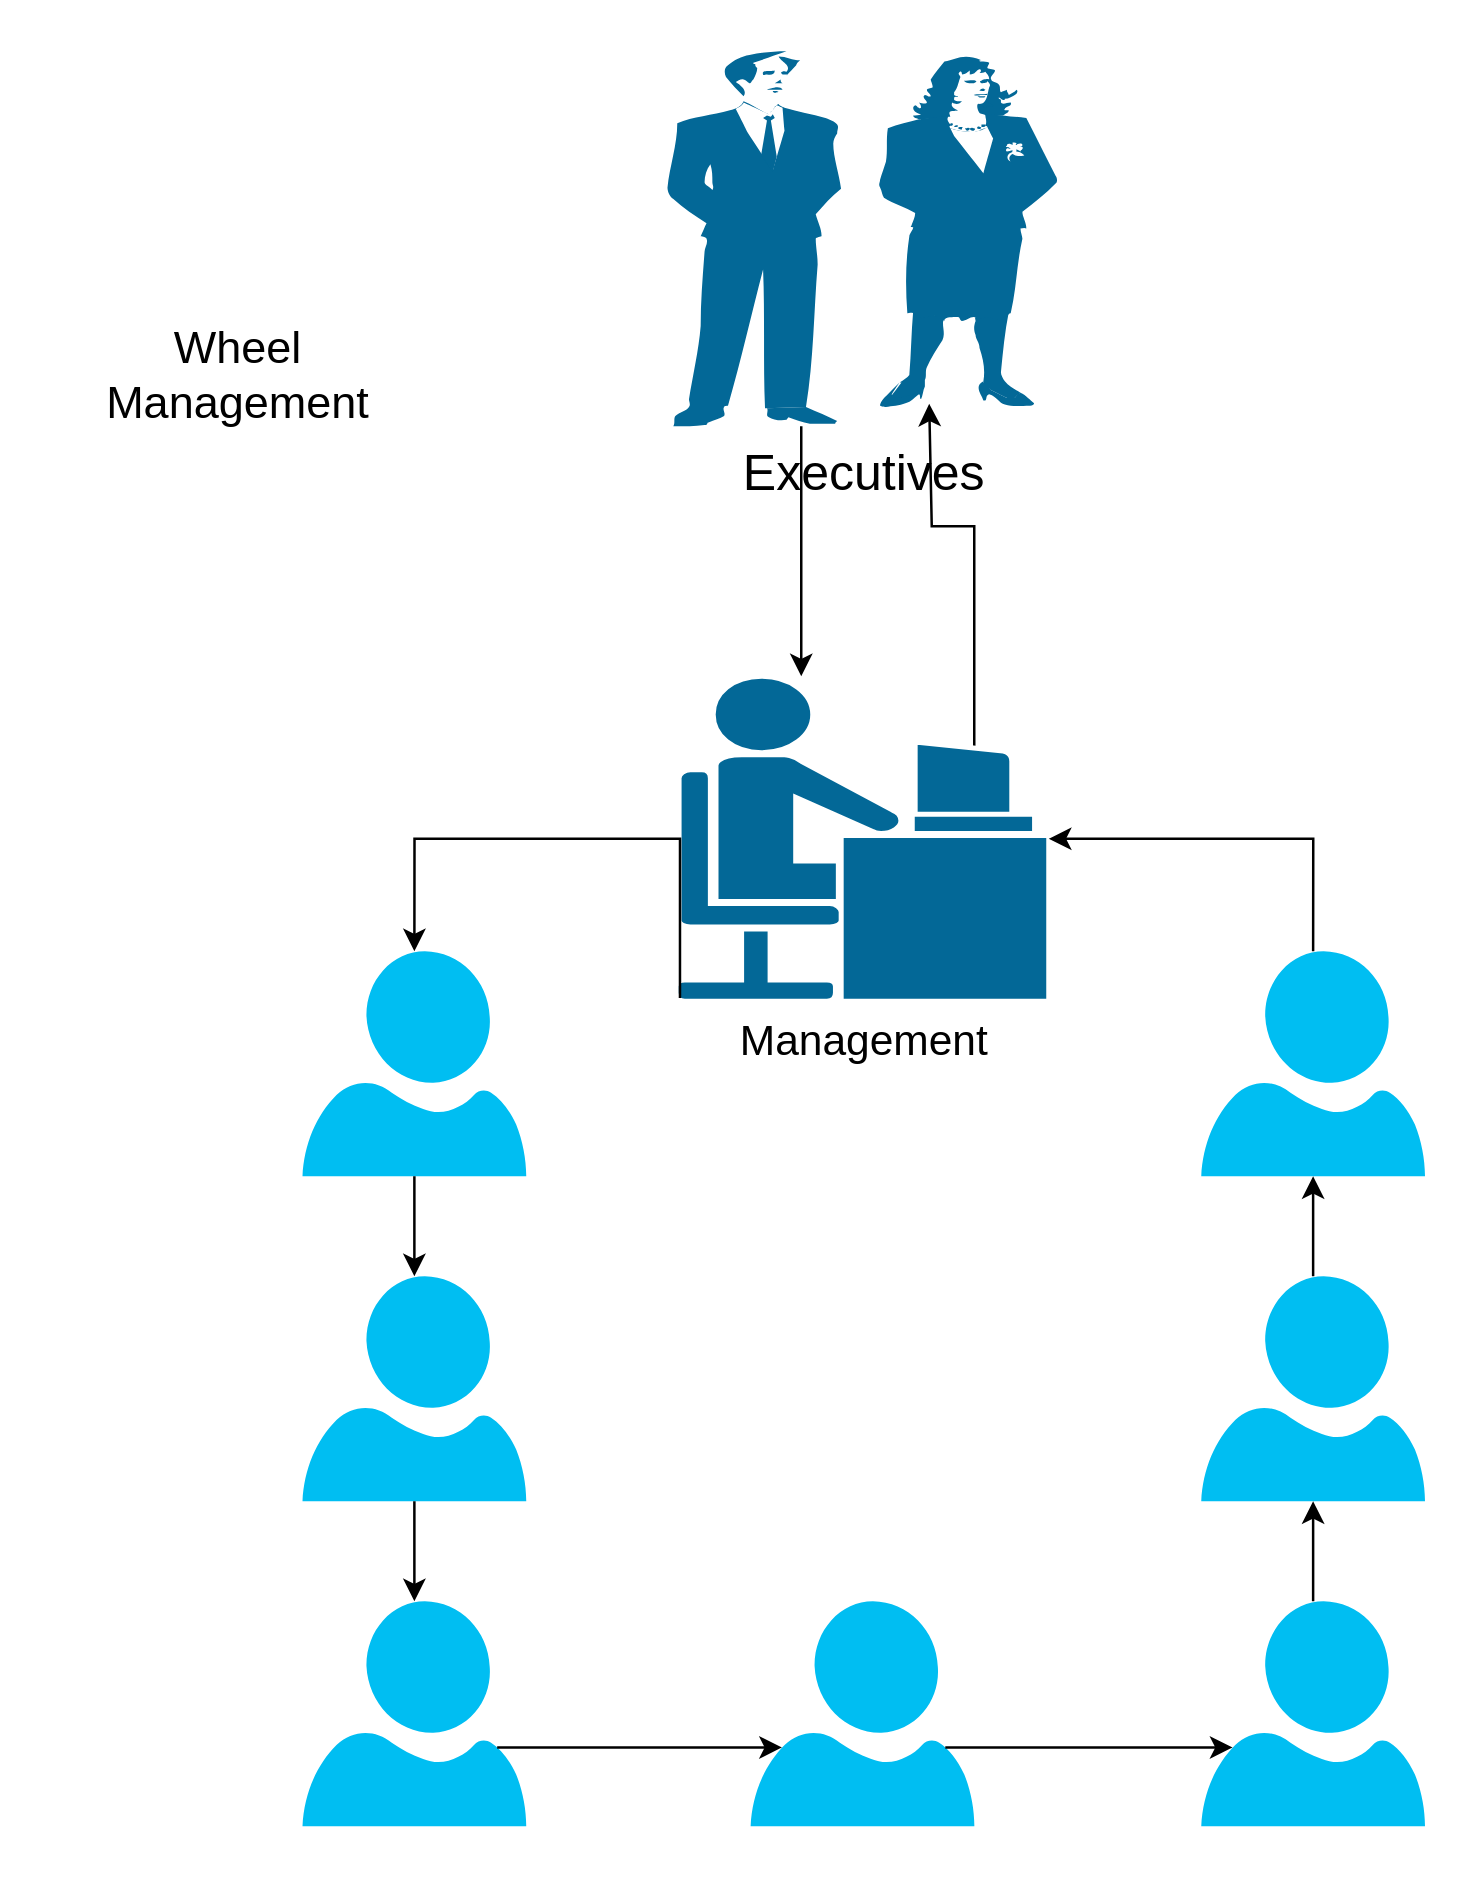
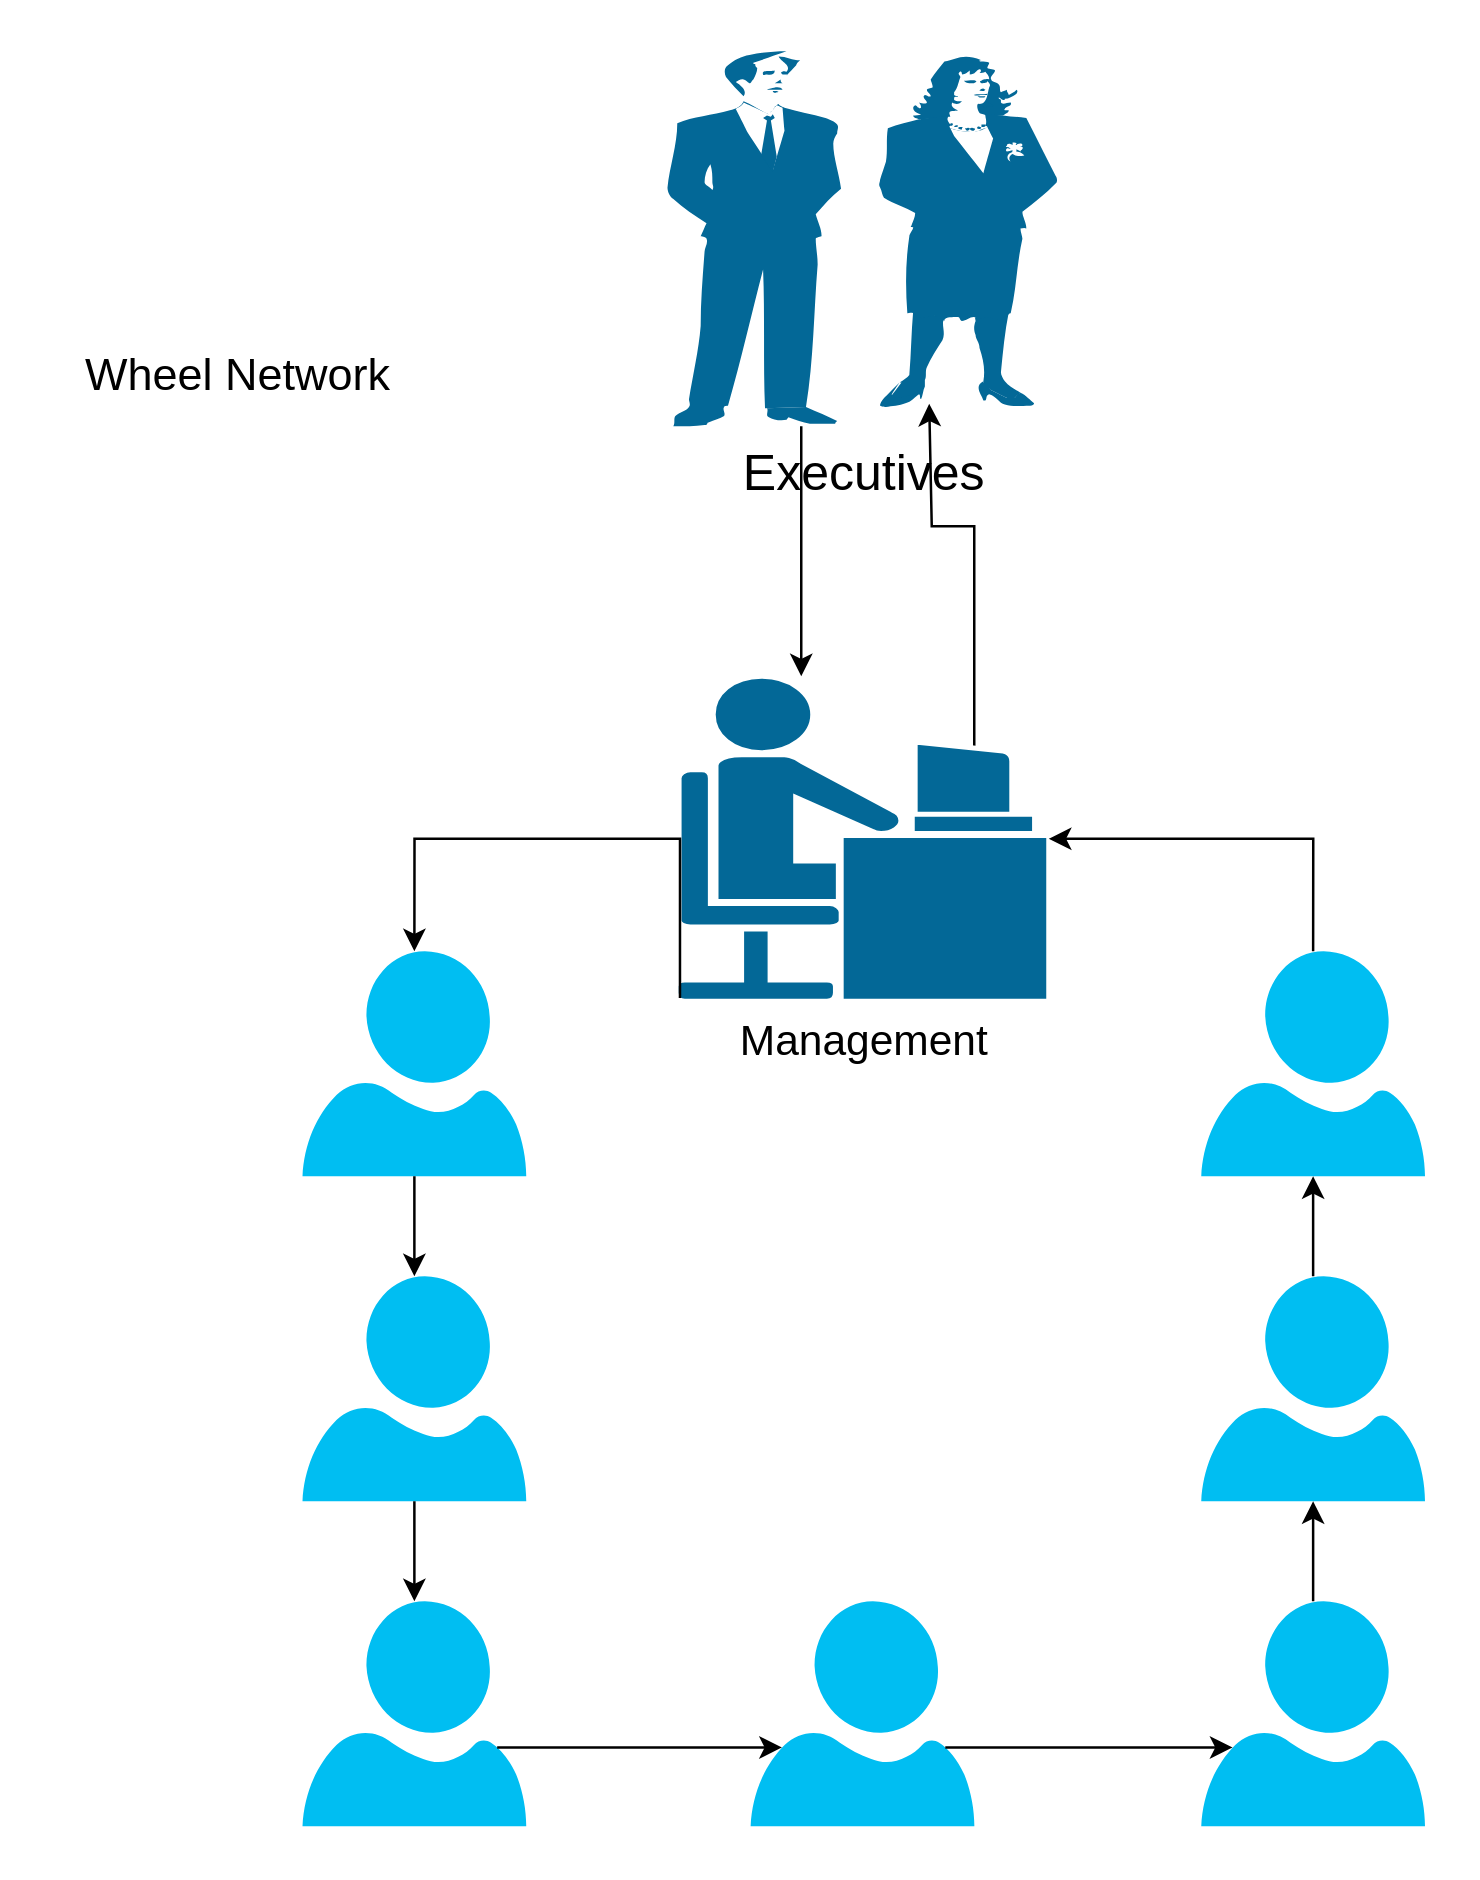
(239, 376) -> (239, 376)
